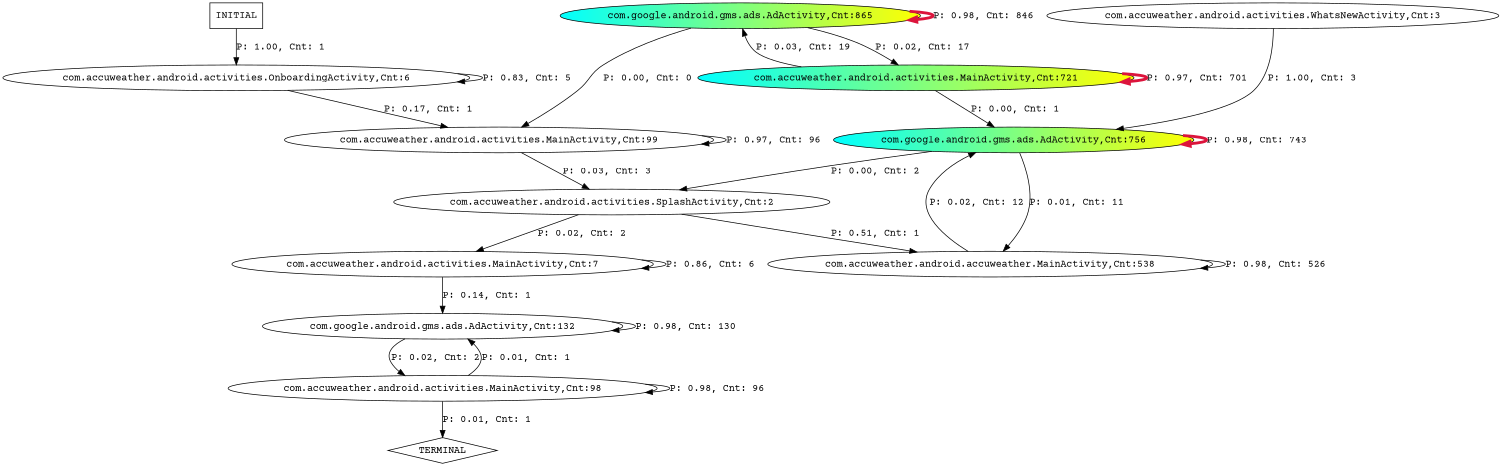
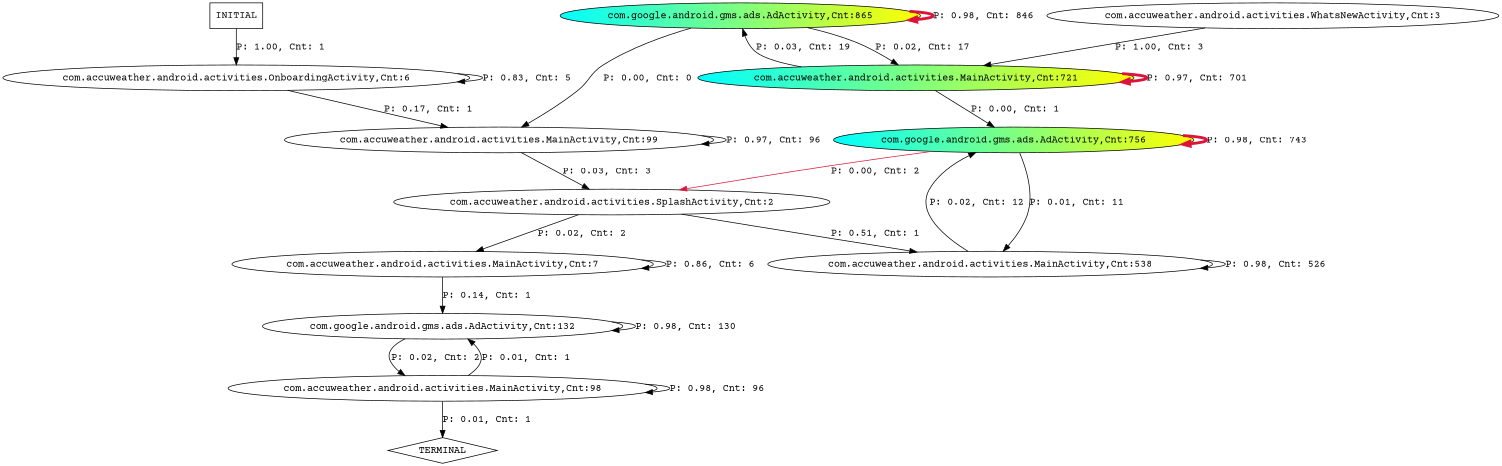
(1223, 107) -> (1098, 46)
(809, 169) -> (809, 169)
(990, 264) -> (990, 264)
